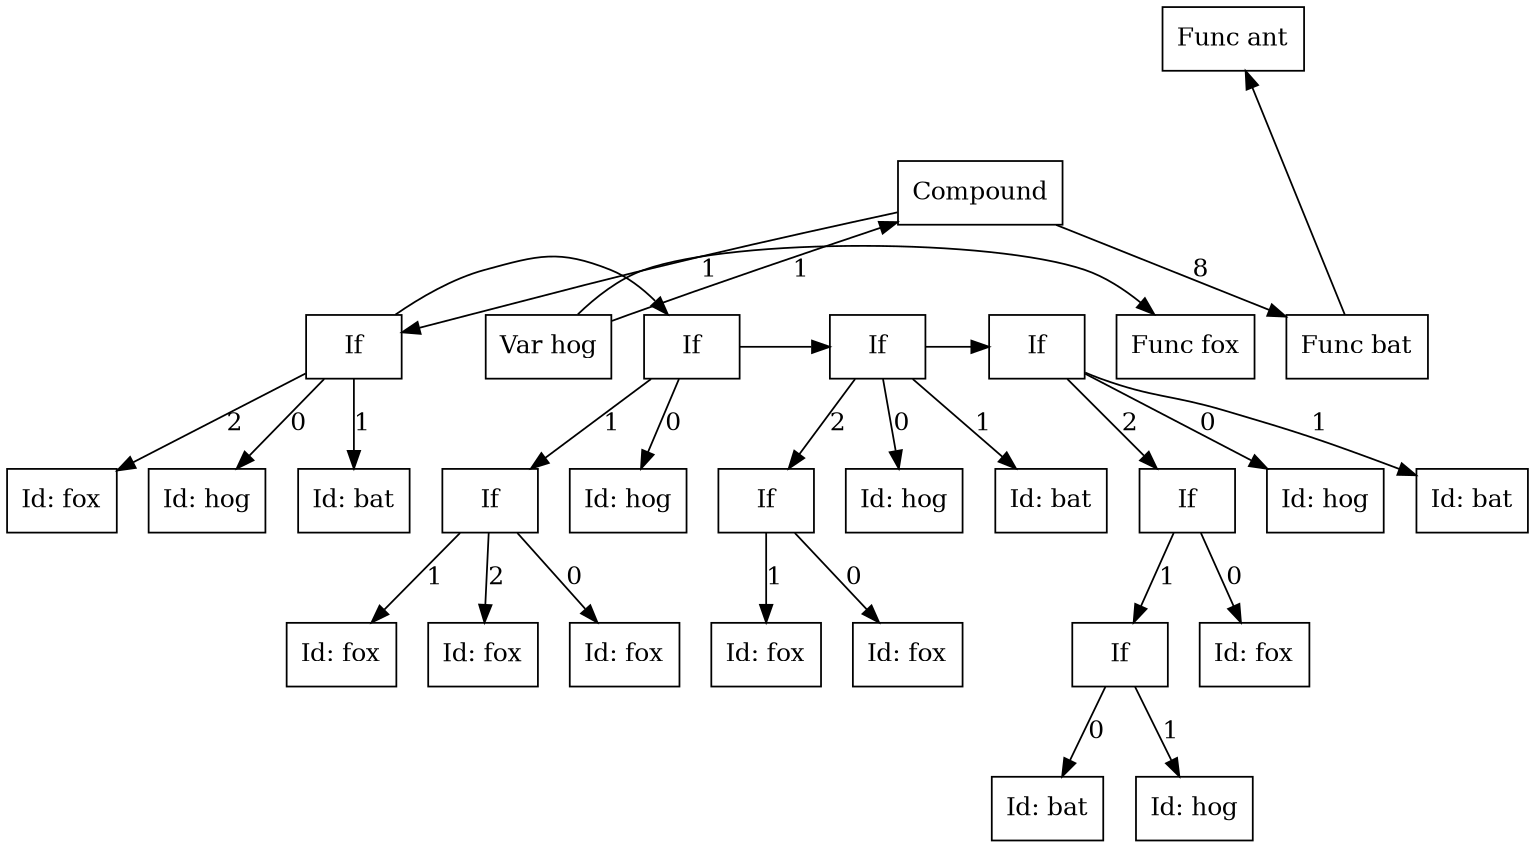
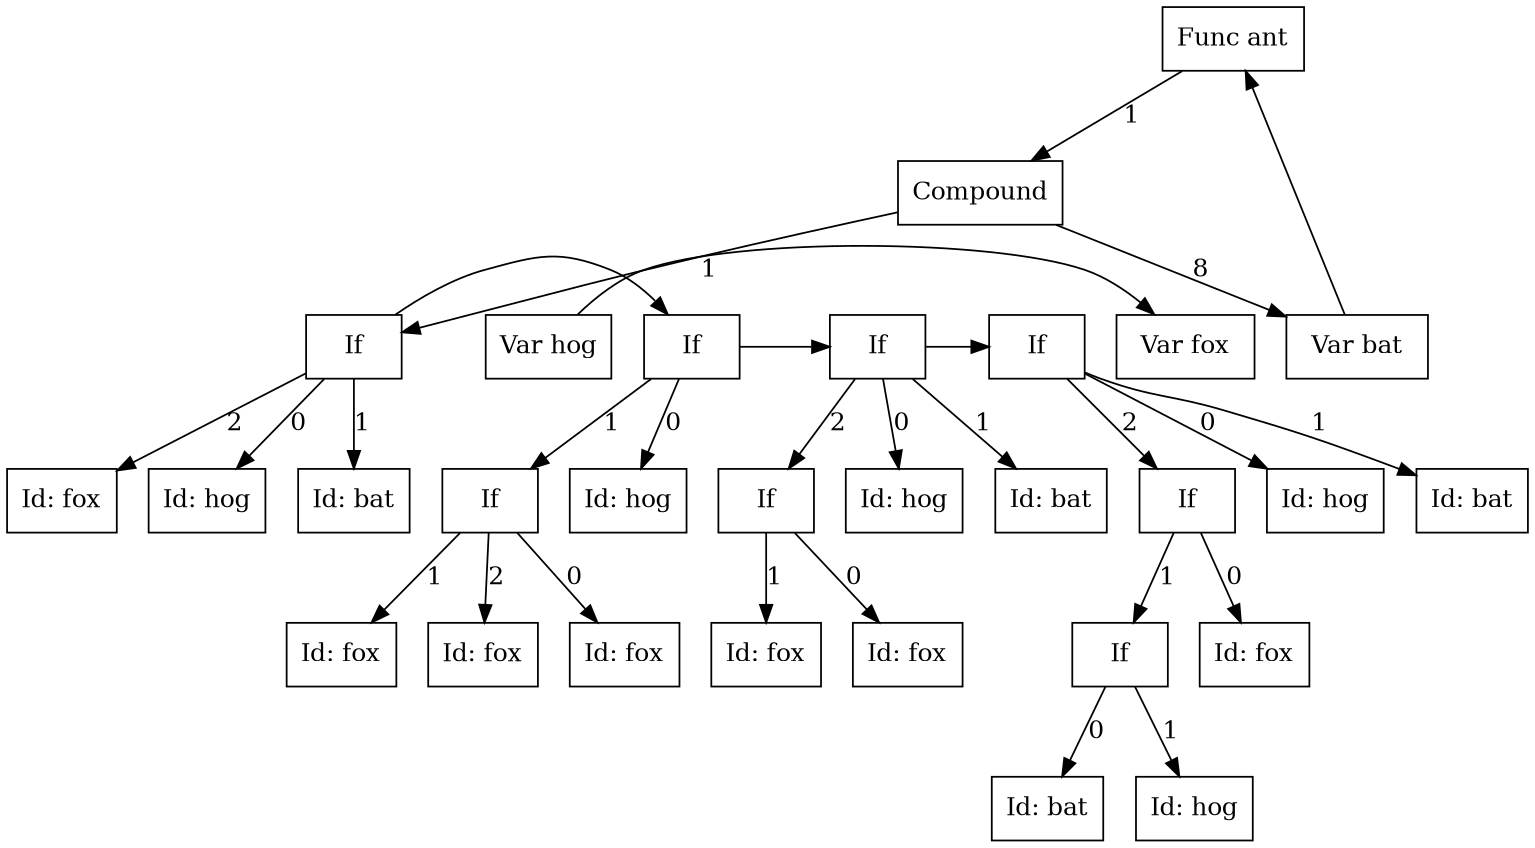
(746, 274) -> (1115, 111)
(1186, 347) -> (1186, 347)
(1357, 347) -> (1357, 347)
